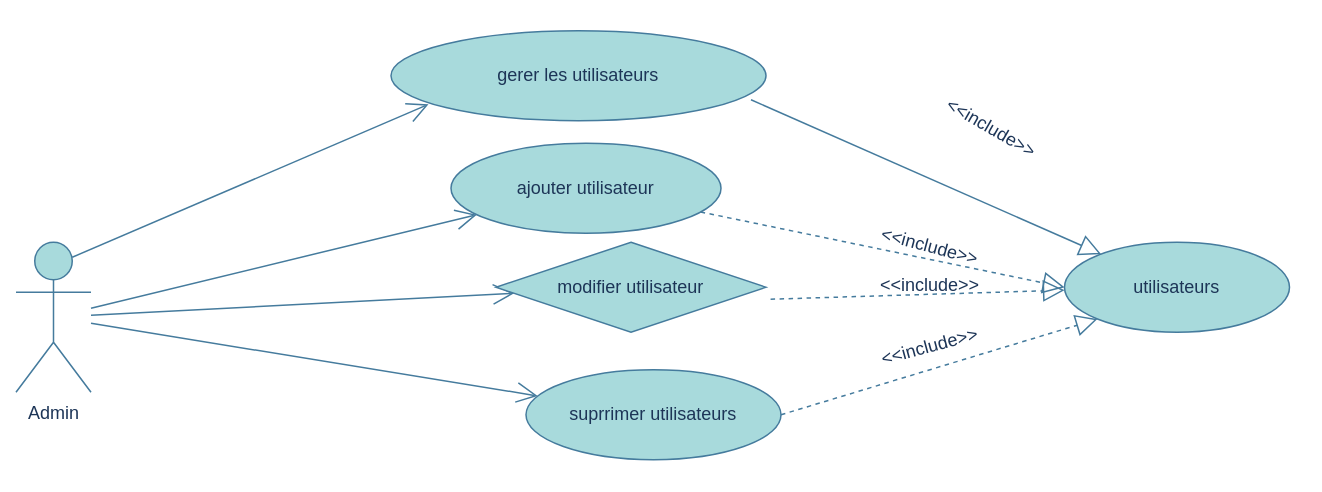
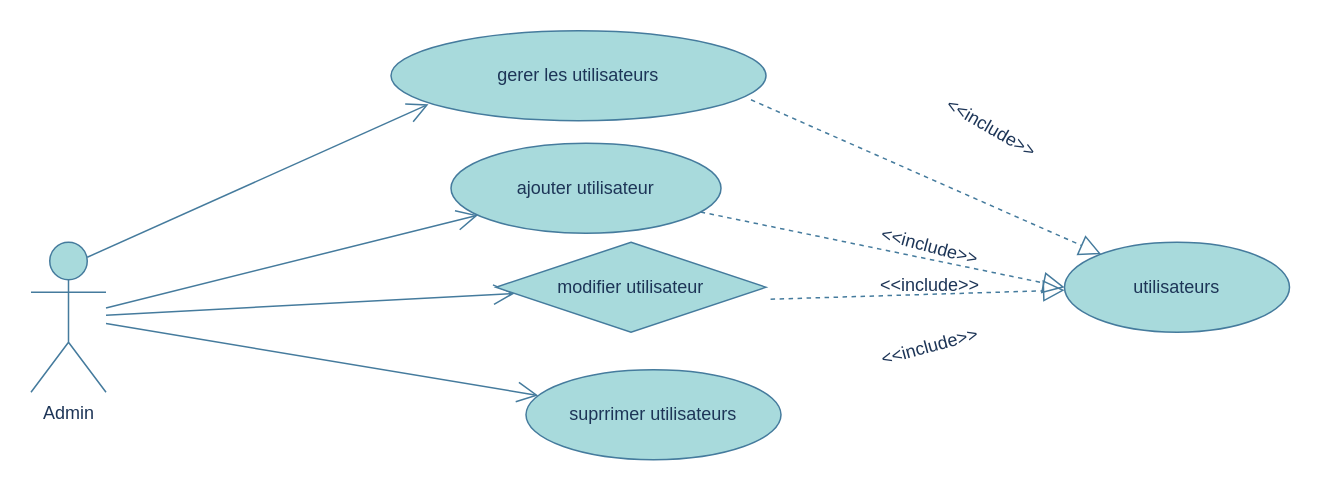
(917, 173) -> (917, 173)
(53, 317) -> (68, 317)
(928, 370) -> none
